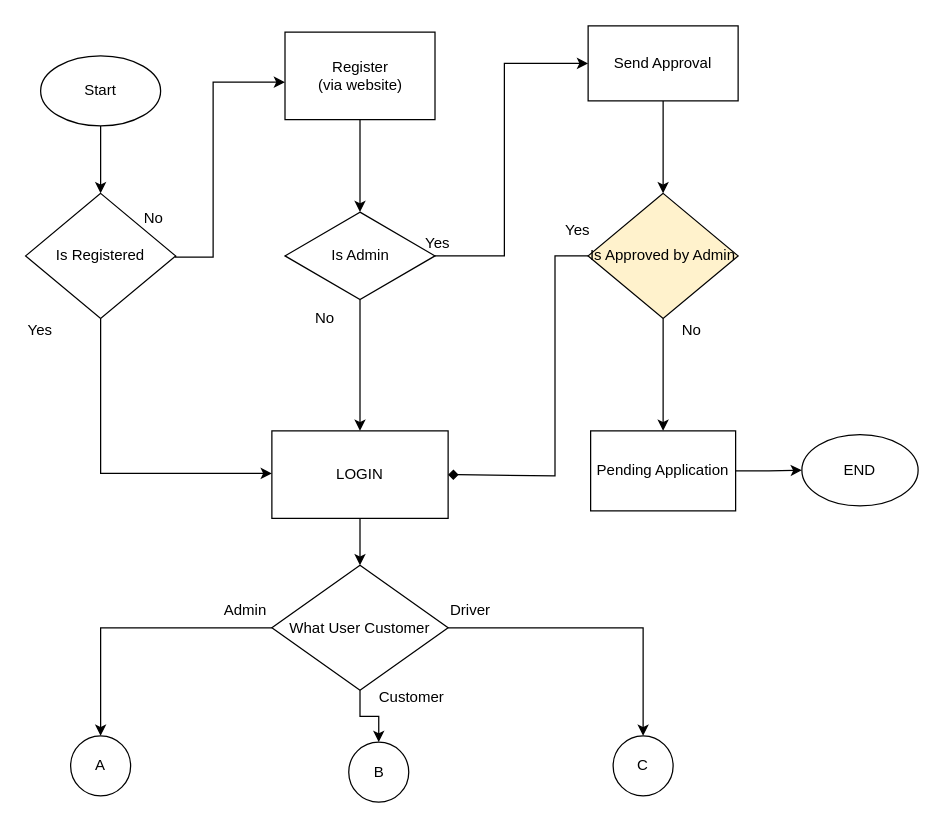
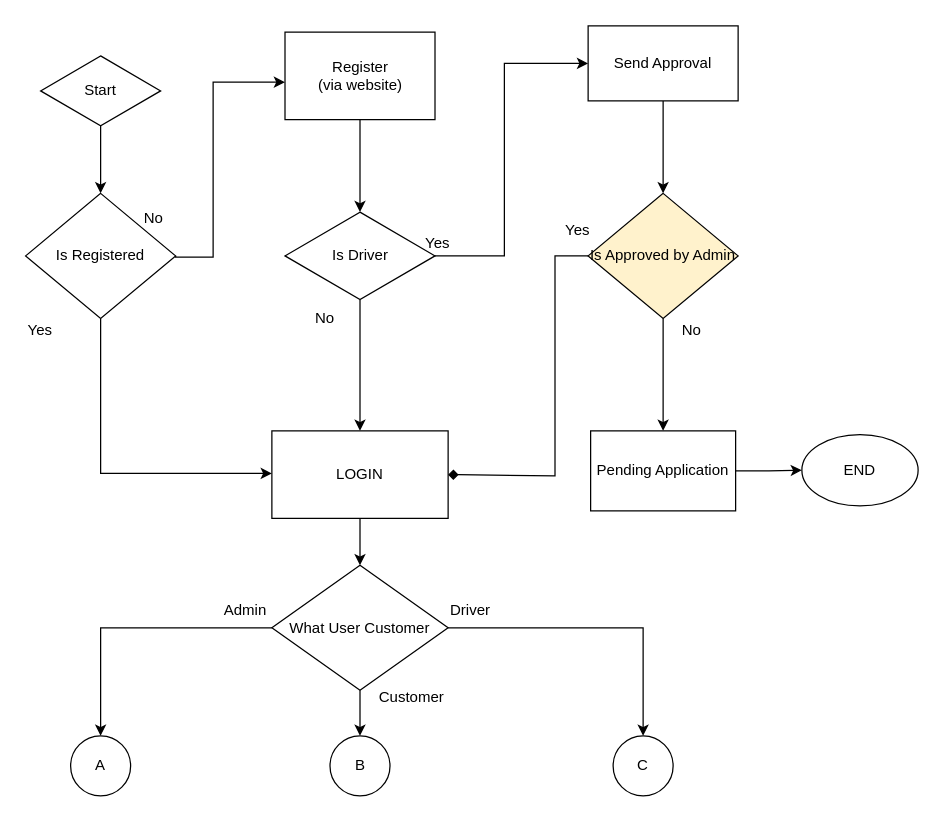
(101, 91) -> (101, 91)
(361, 256) -> (361, 256)
(379, 772) -> (360, 766)
